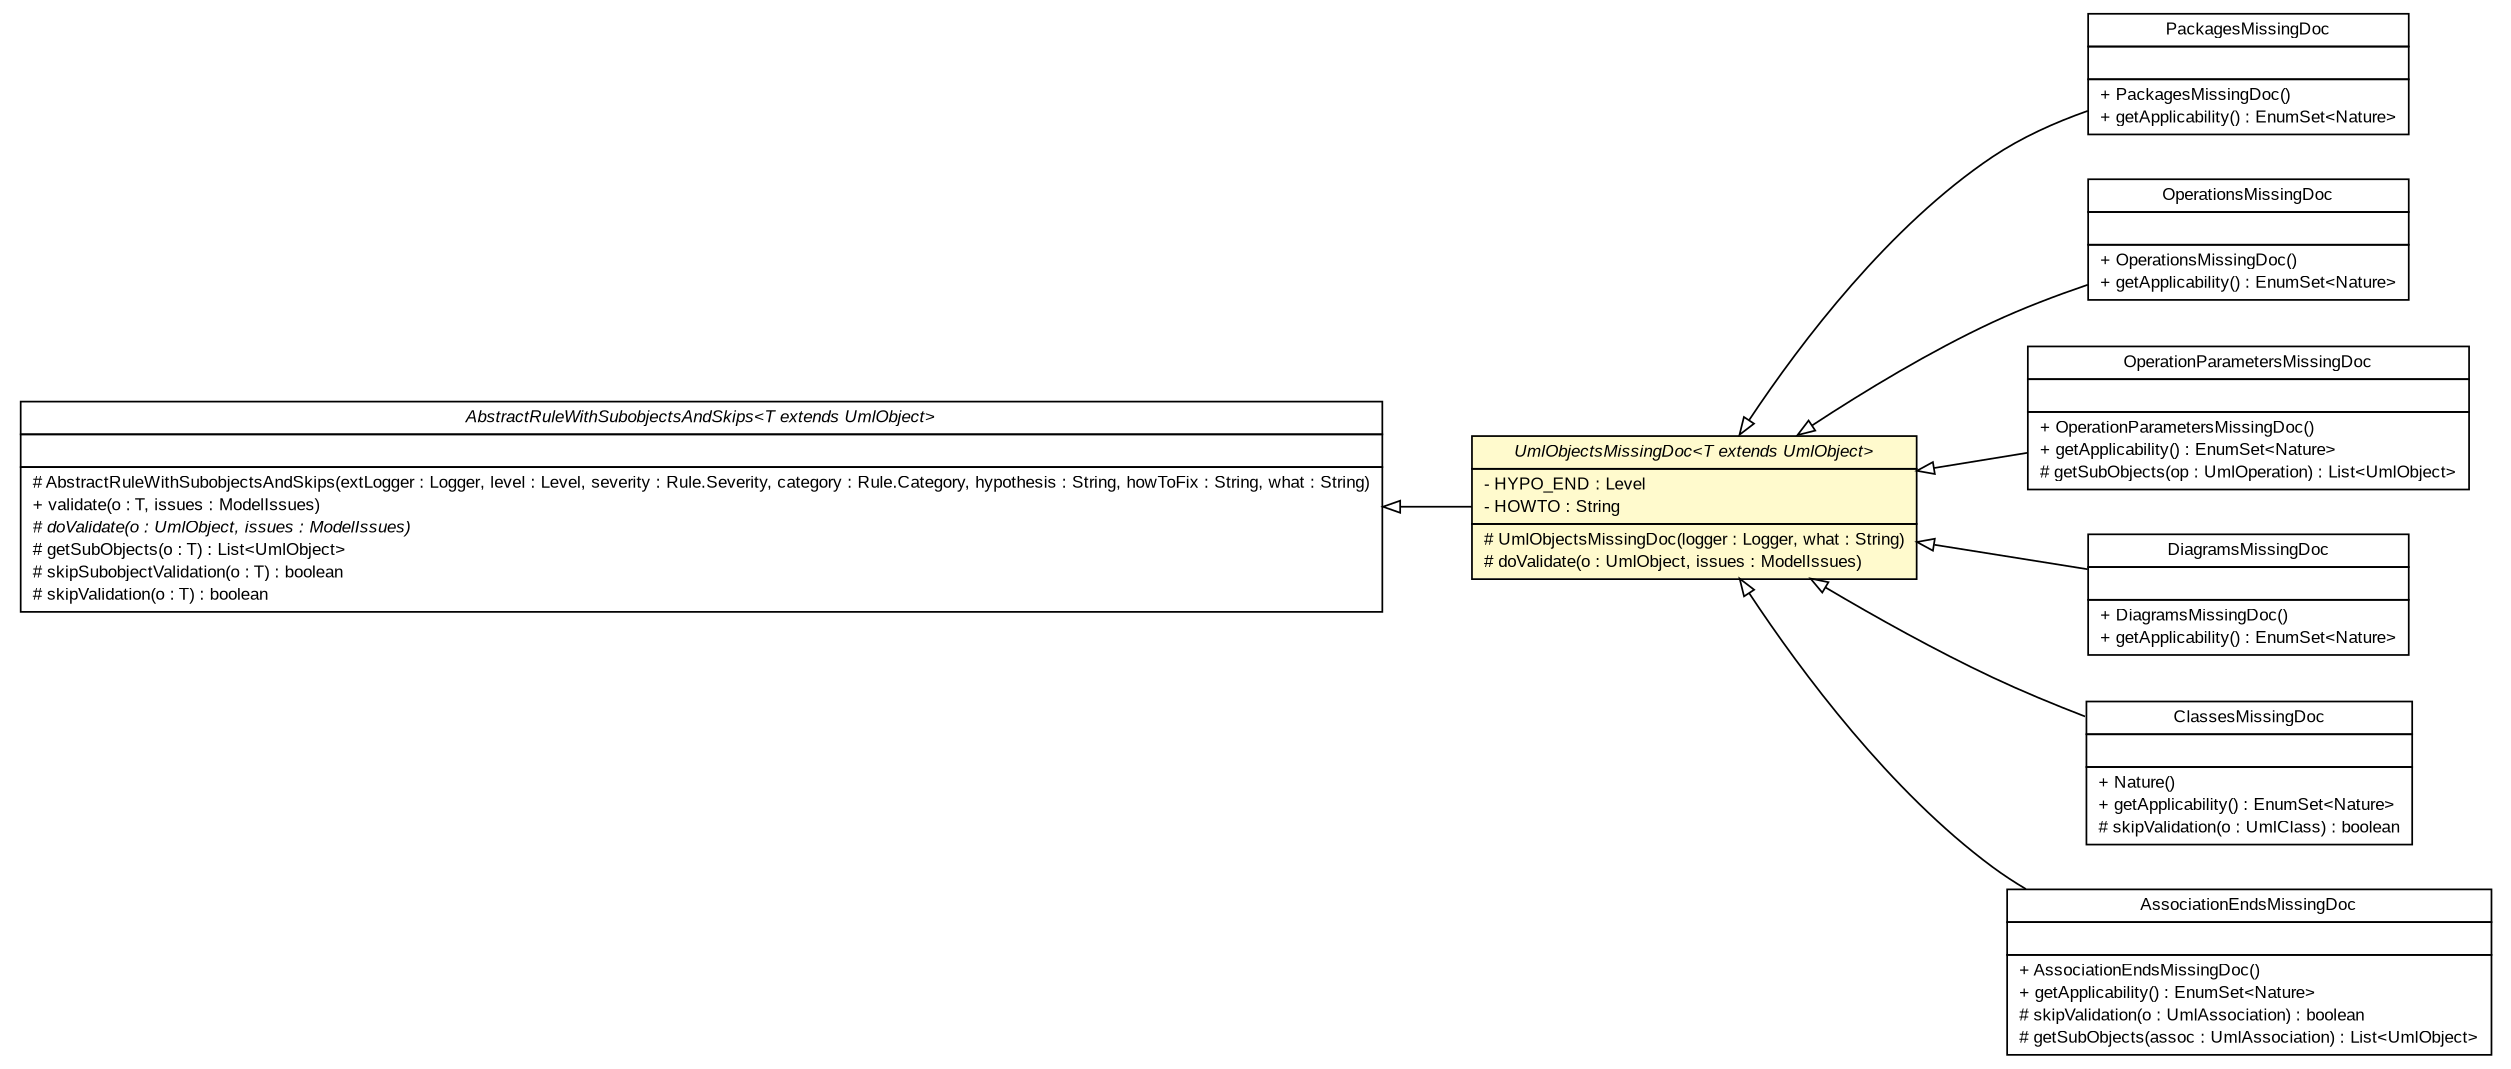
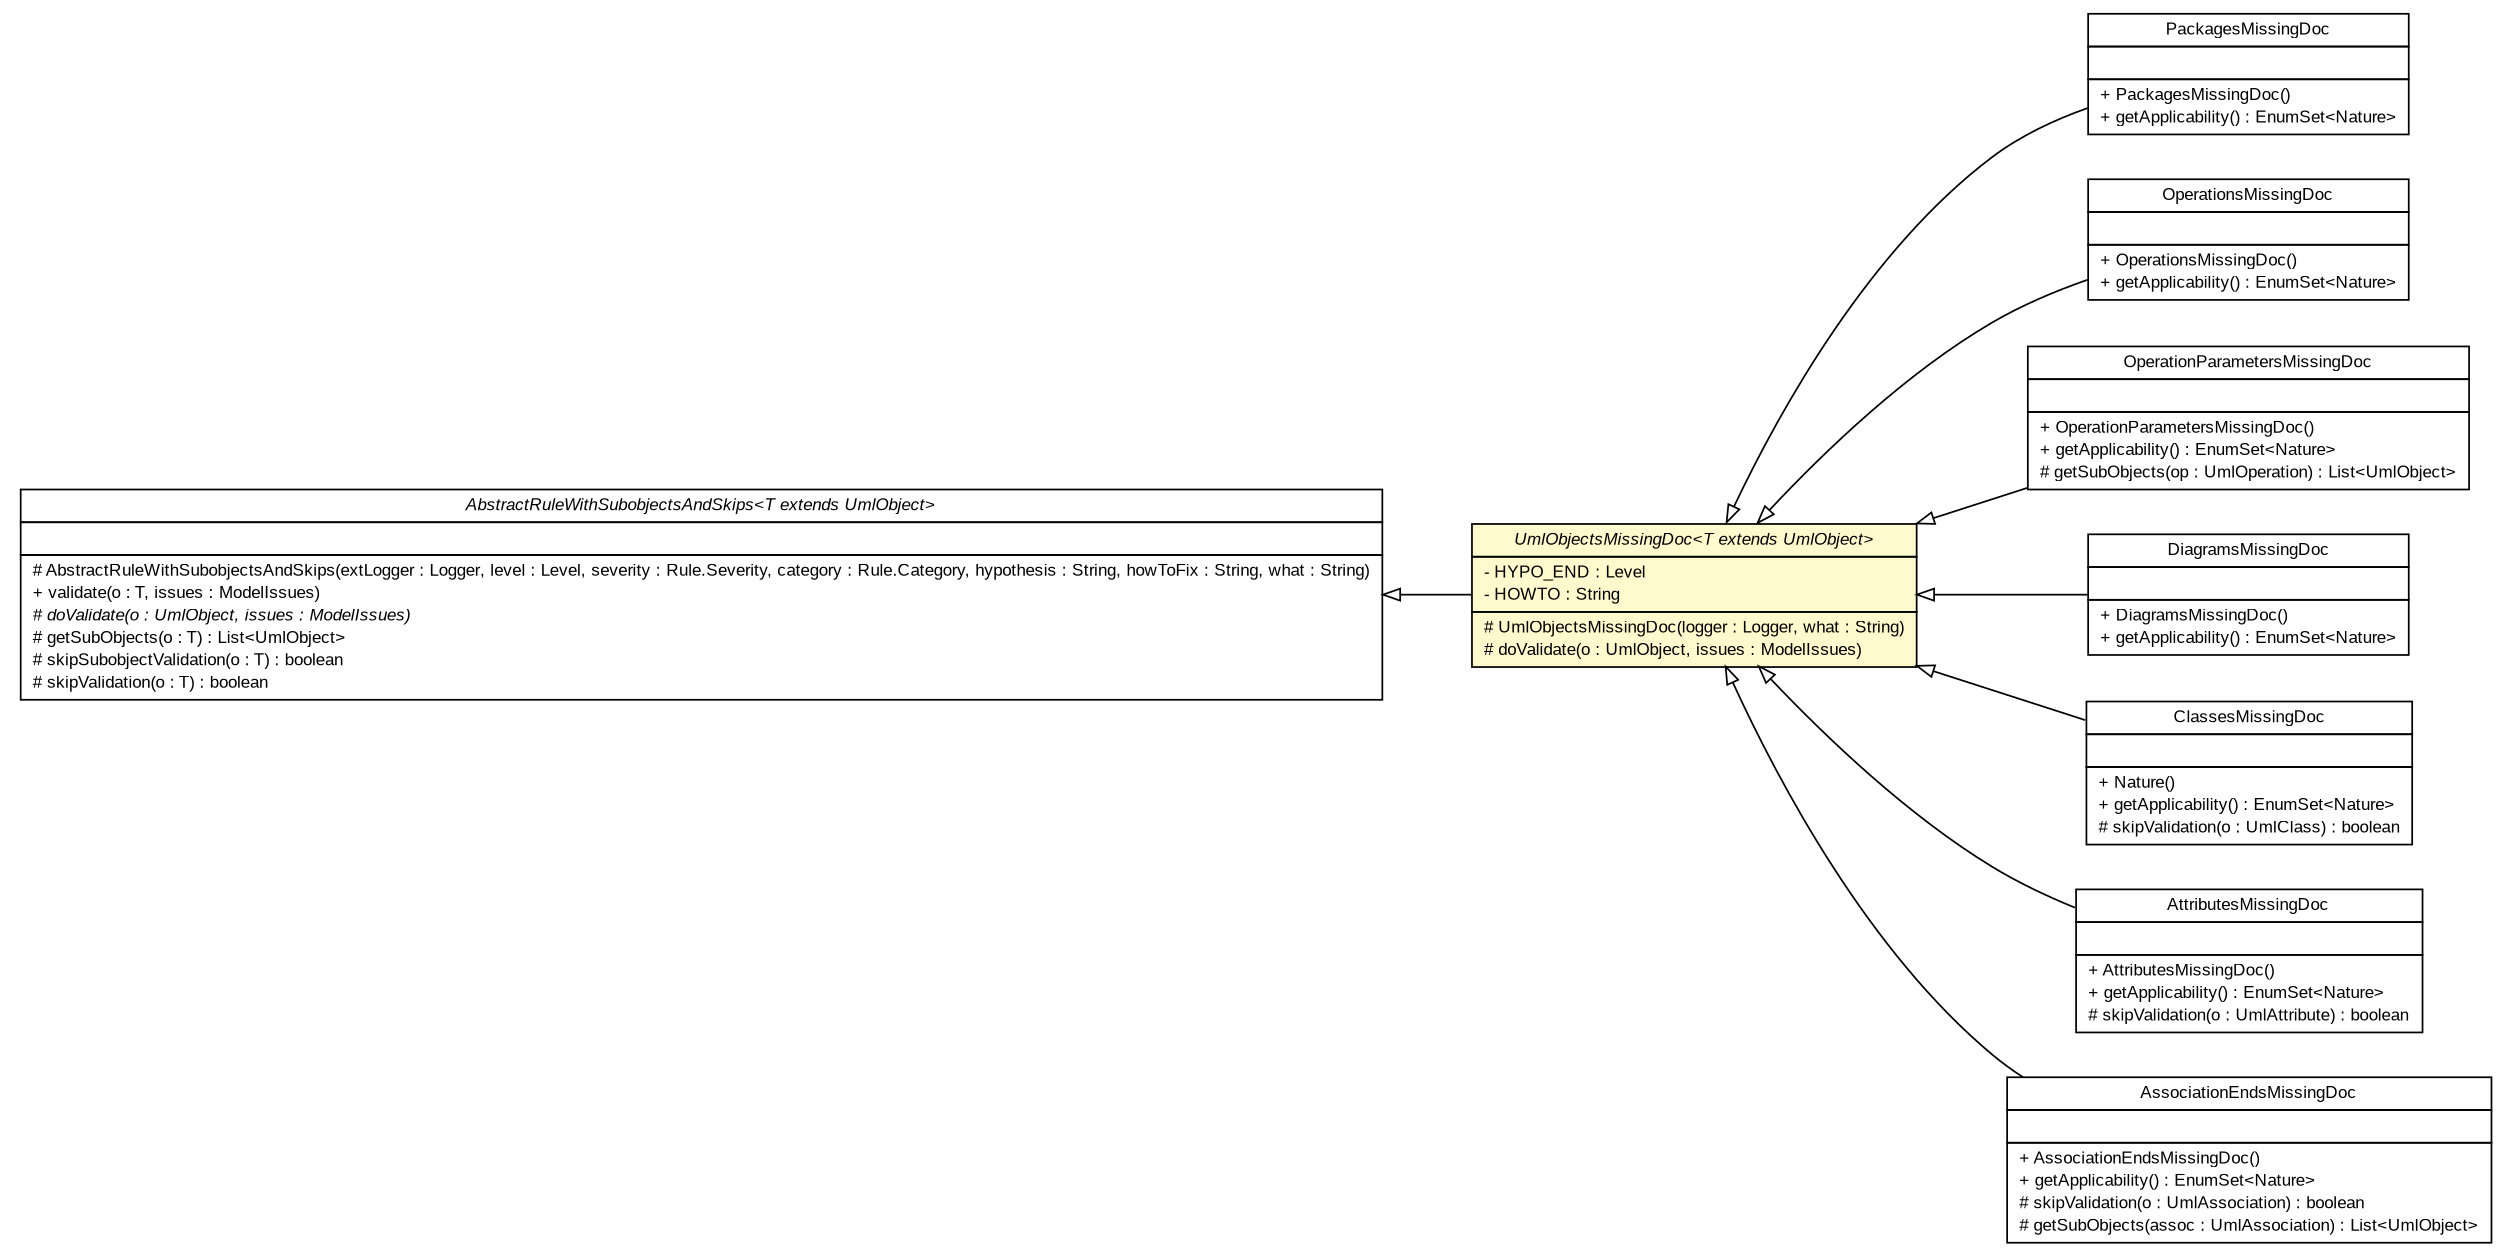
none -> (2248, 960)
